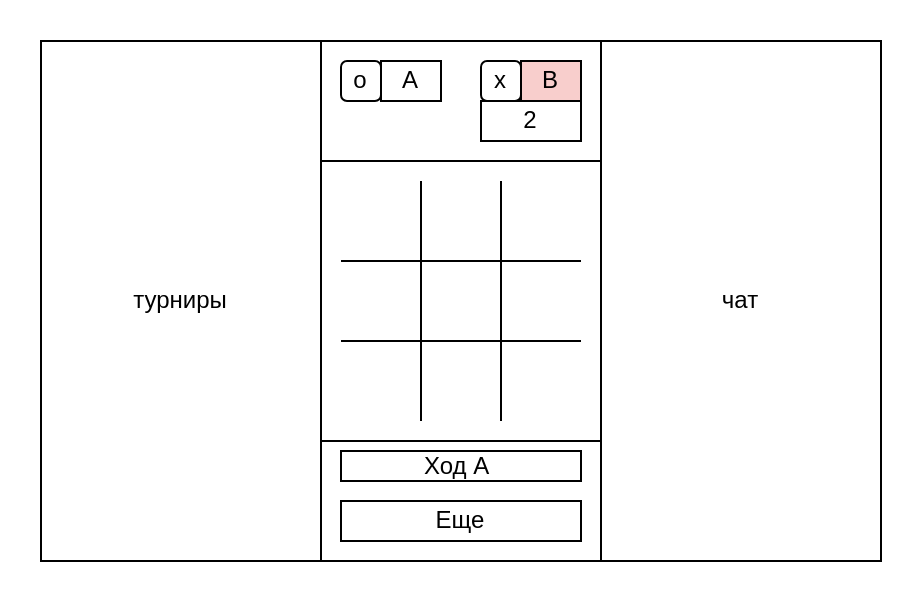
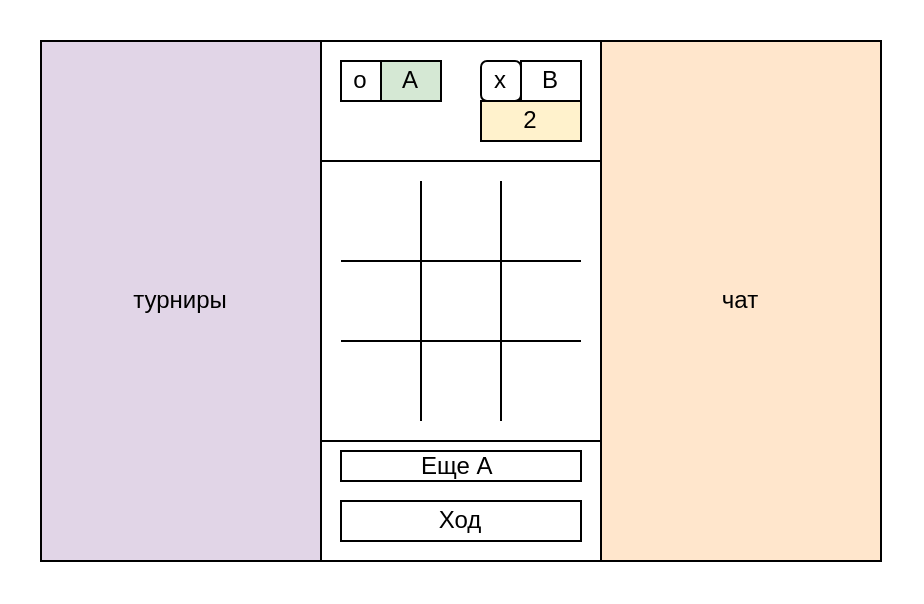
(361, 81) -> (361, 81)
(411, 81) -> (411, 81)
(551, 81) -> (551, 81)
(531, 121) -> (531, 121)
(181, 301) -> (181, 301)
(741, 301) -> (741, 301)
(461, 467) -> (461, 467)
(461, 521) -> (461, 521)
